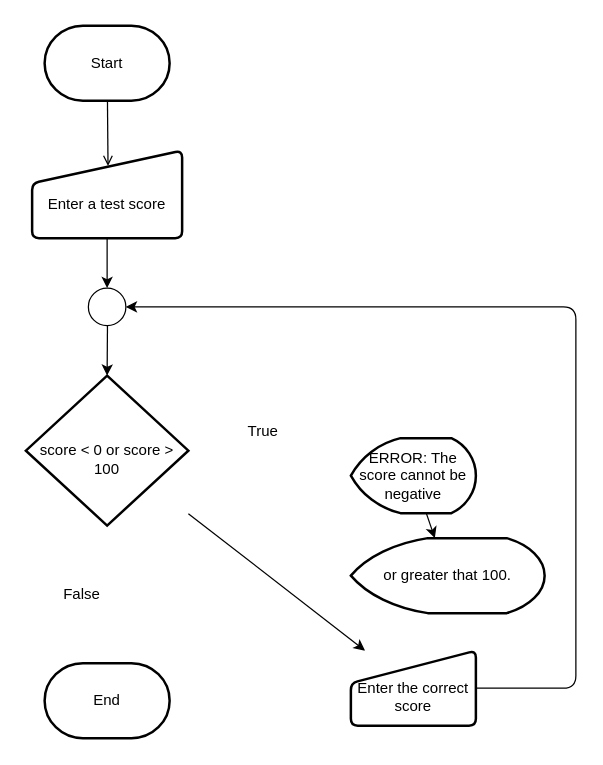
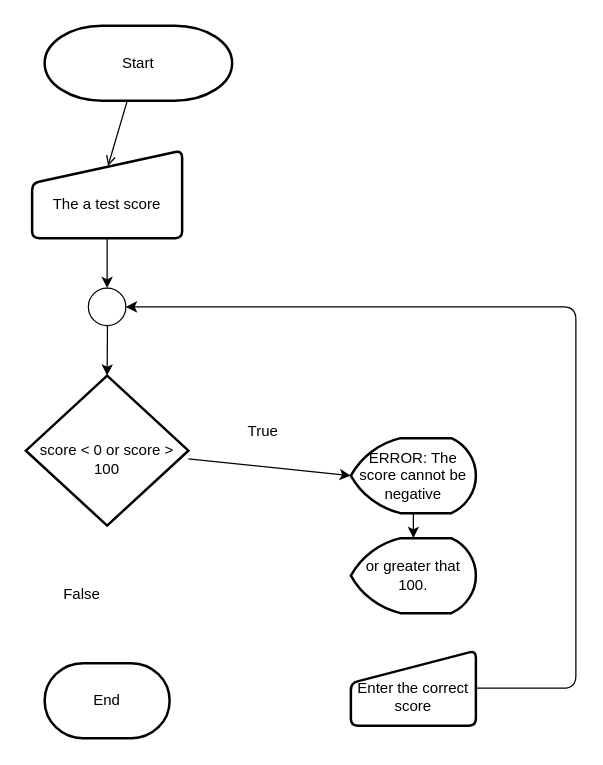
(107, 63) -> (138, 63)
(107, 194) -> (107, 194)
(448, 576) -> (413, 576)
(273, 579) -> (265, 467)
